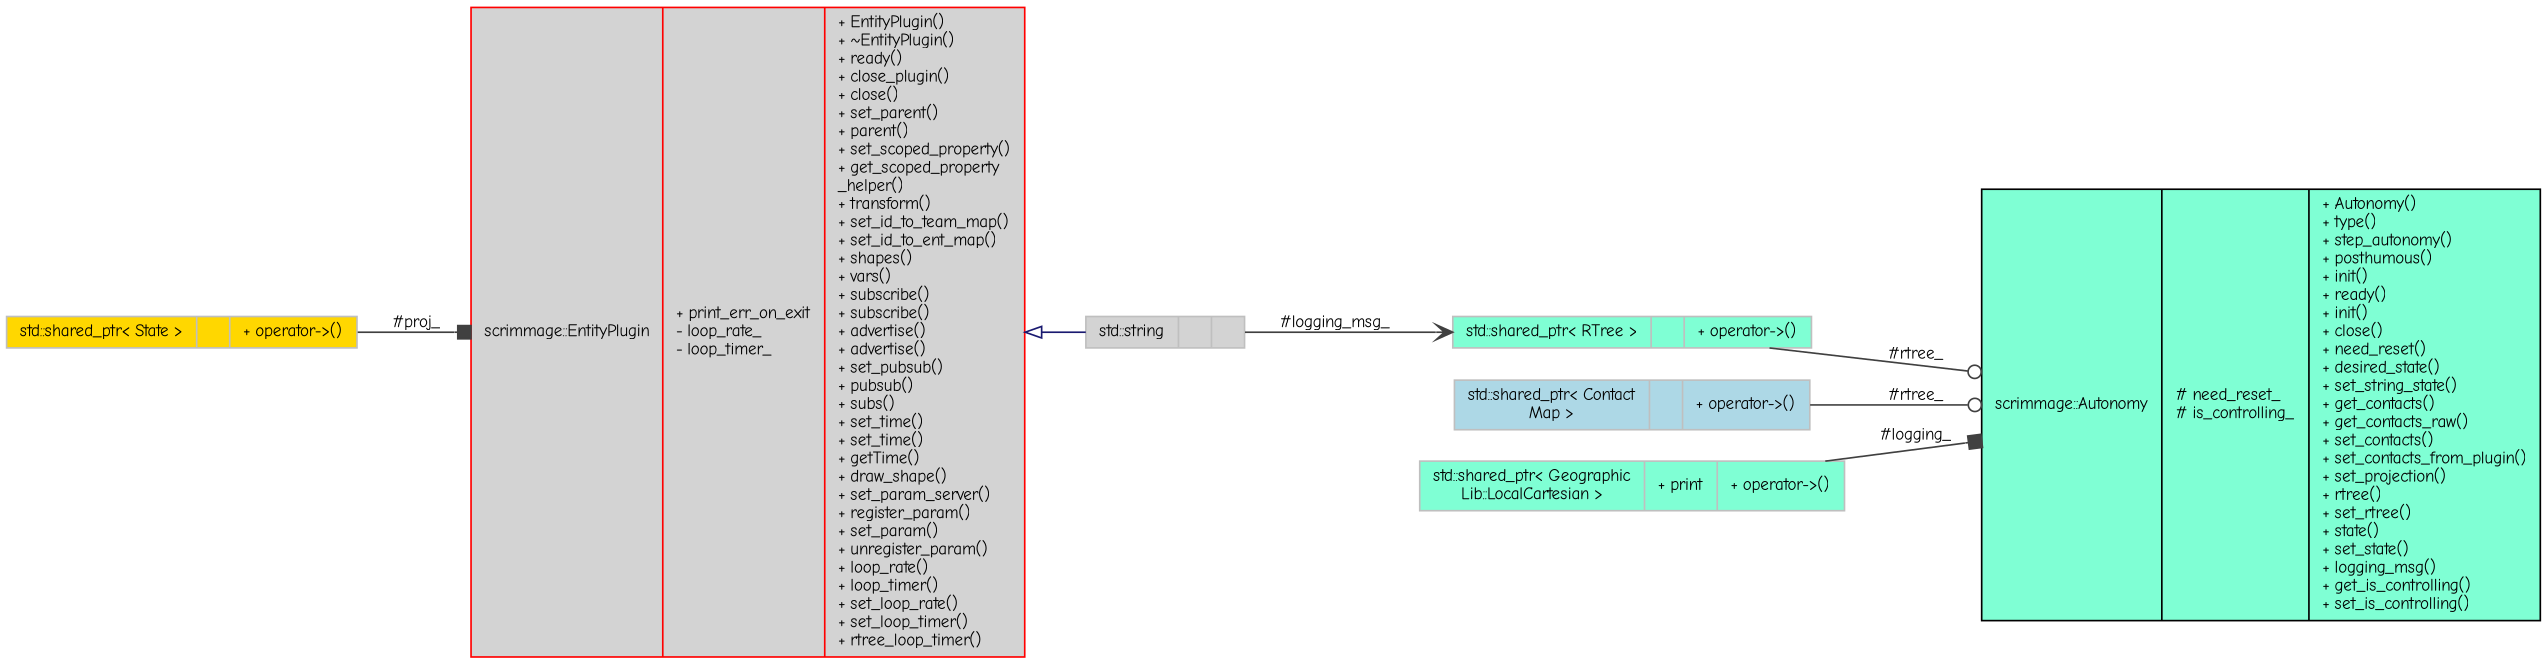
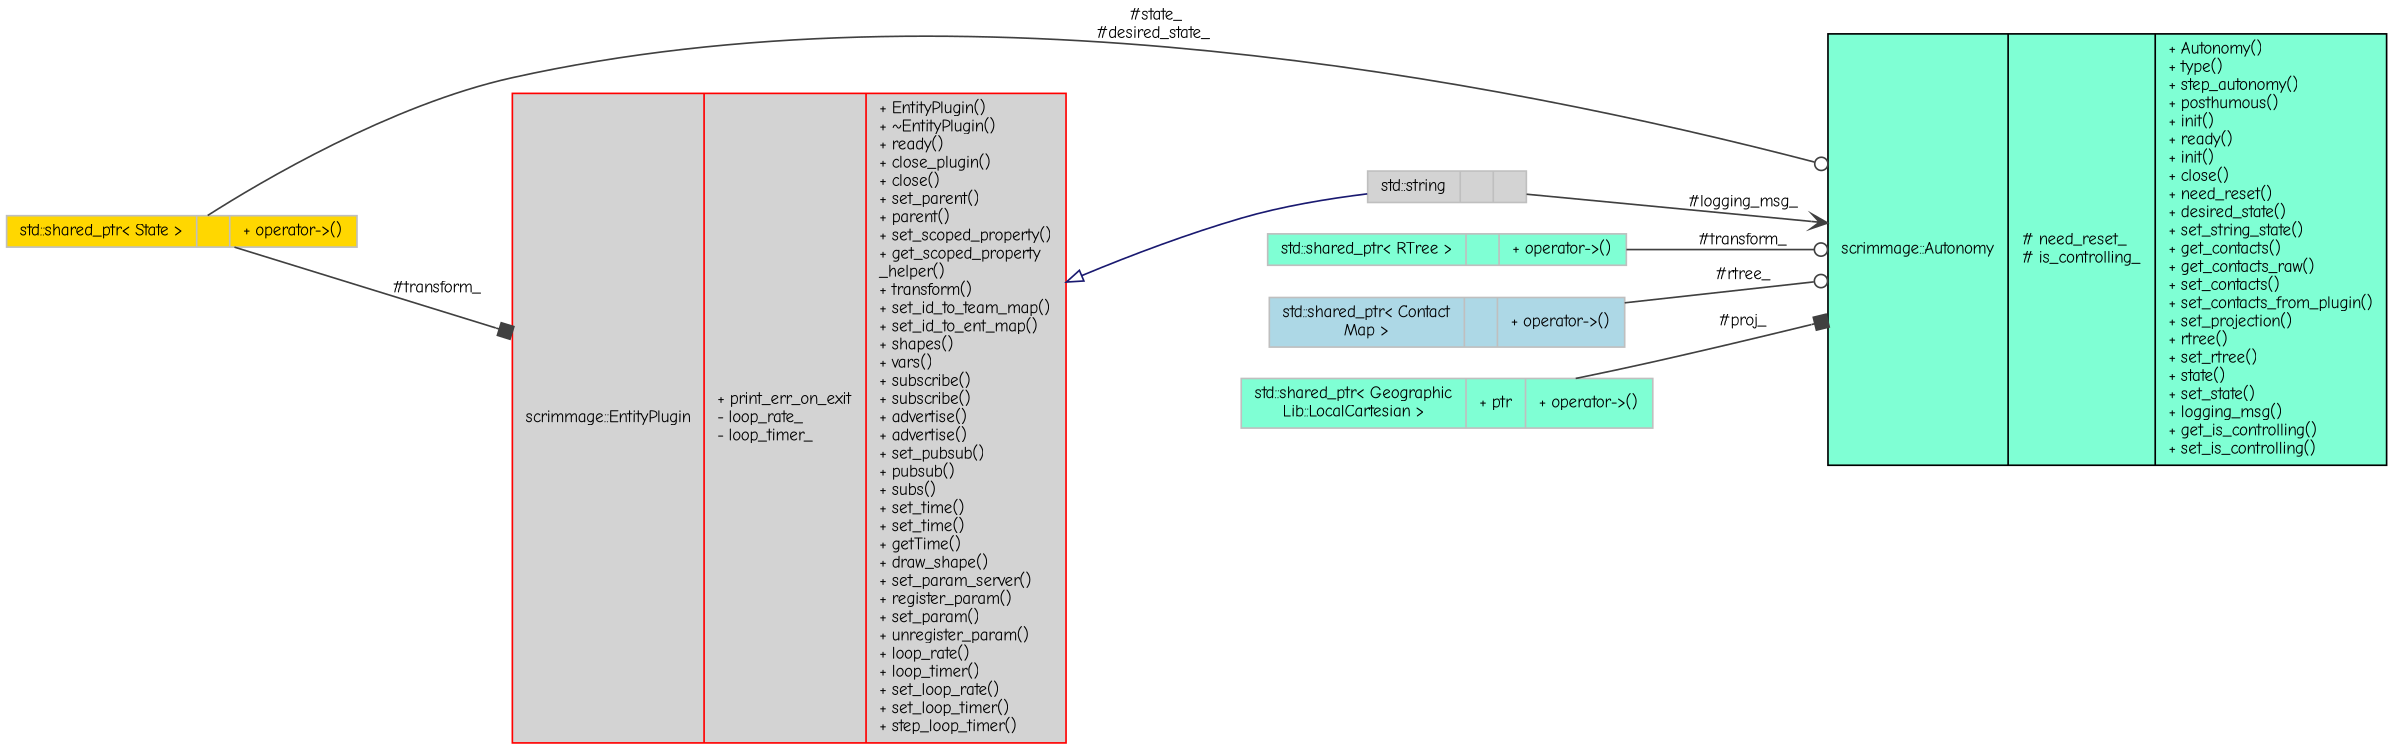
none -> (1000, 38)
(414, 323) -> (435, 288)
(1340, 332) -> (1669, 208)
(1913, 355) -> (1740, 240)
(1913, 436) -> (1740, 321)
(1681, 485) -> (1496, 402)
(911, 640) -> (949, 726)
